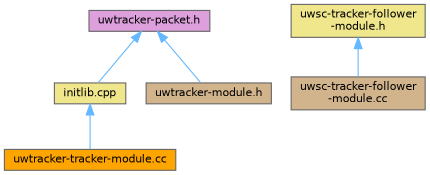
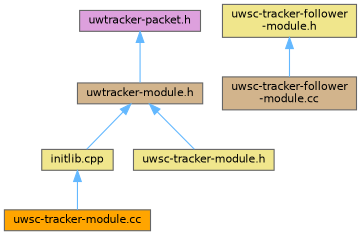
(116, 61) -> (105, 131)
(90, 160) -> (77, 220)
none -> (204, 160)
